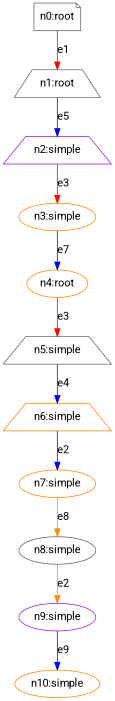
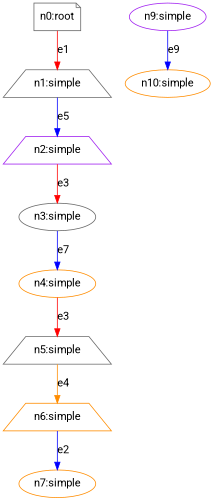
(57, 84) -> (57, 84)
(57, 217) -> (57, 217)
(57, 284) -> (57, 284)
(57, 380) -> (57, 380)
(57, 550) -> none
